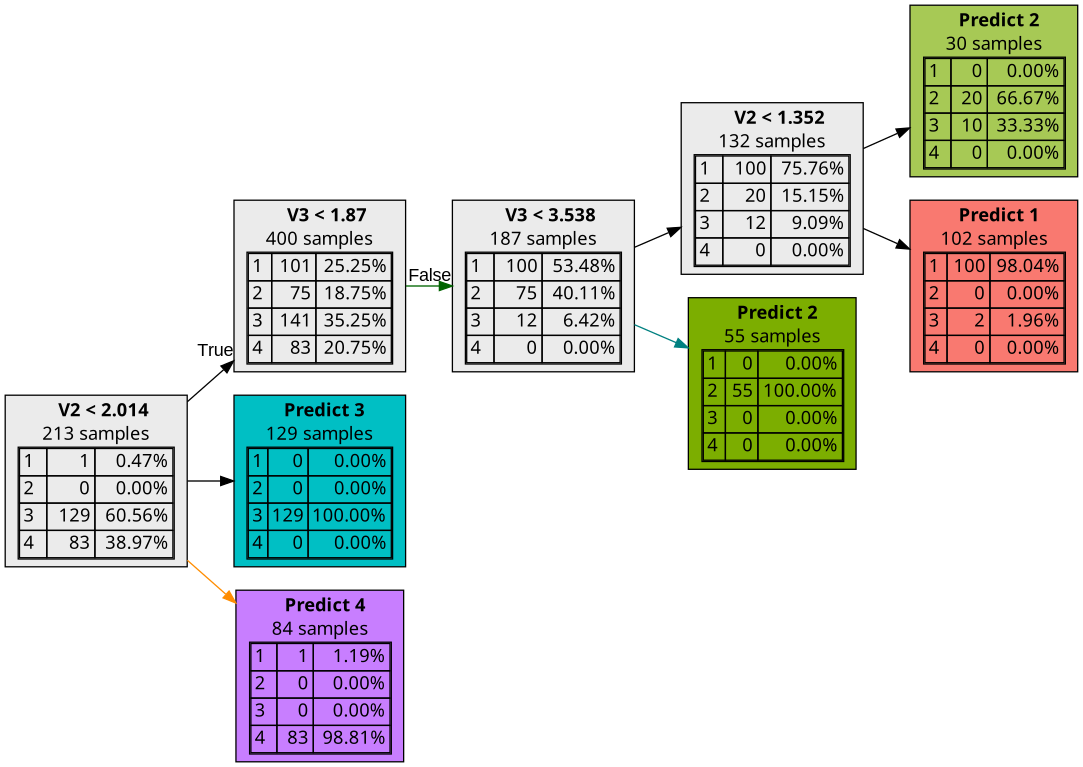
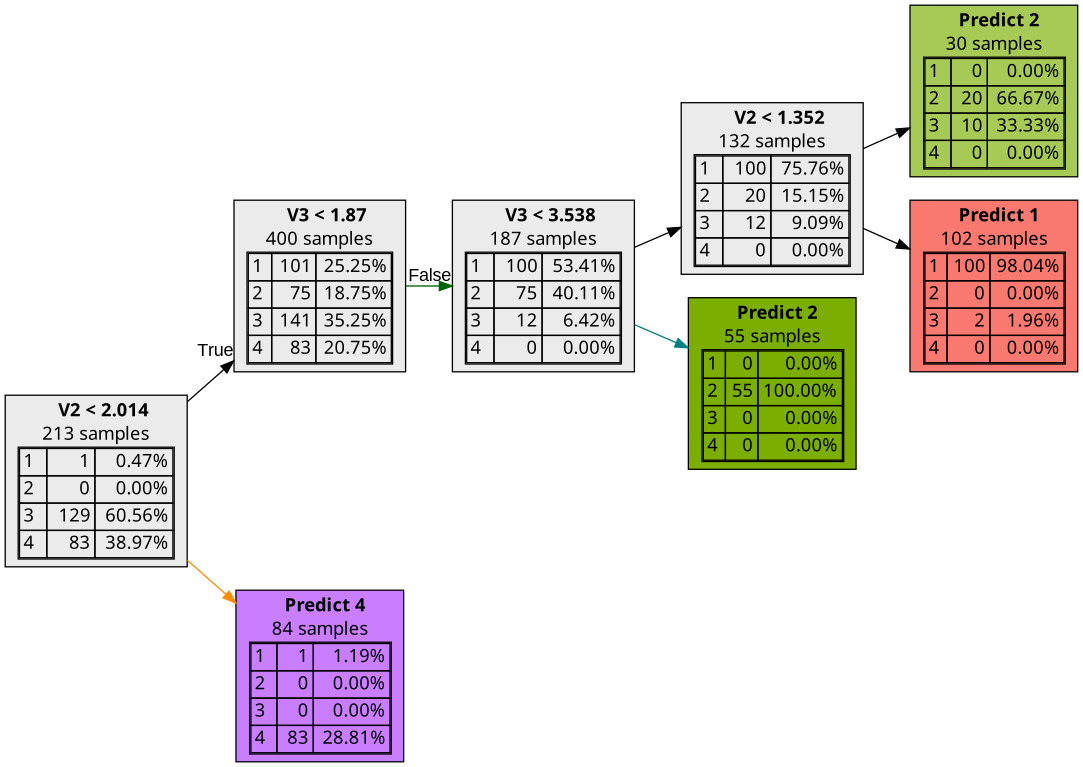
(584, 266) -> (584, 266)
(320, 481) -> none
(354, 738) -> (354, 738)
